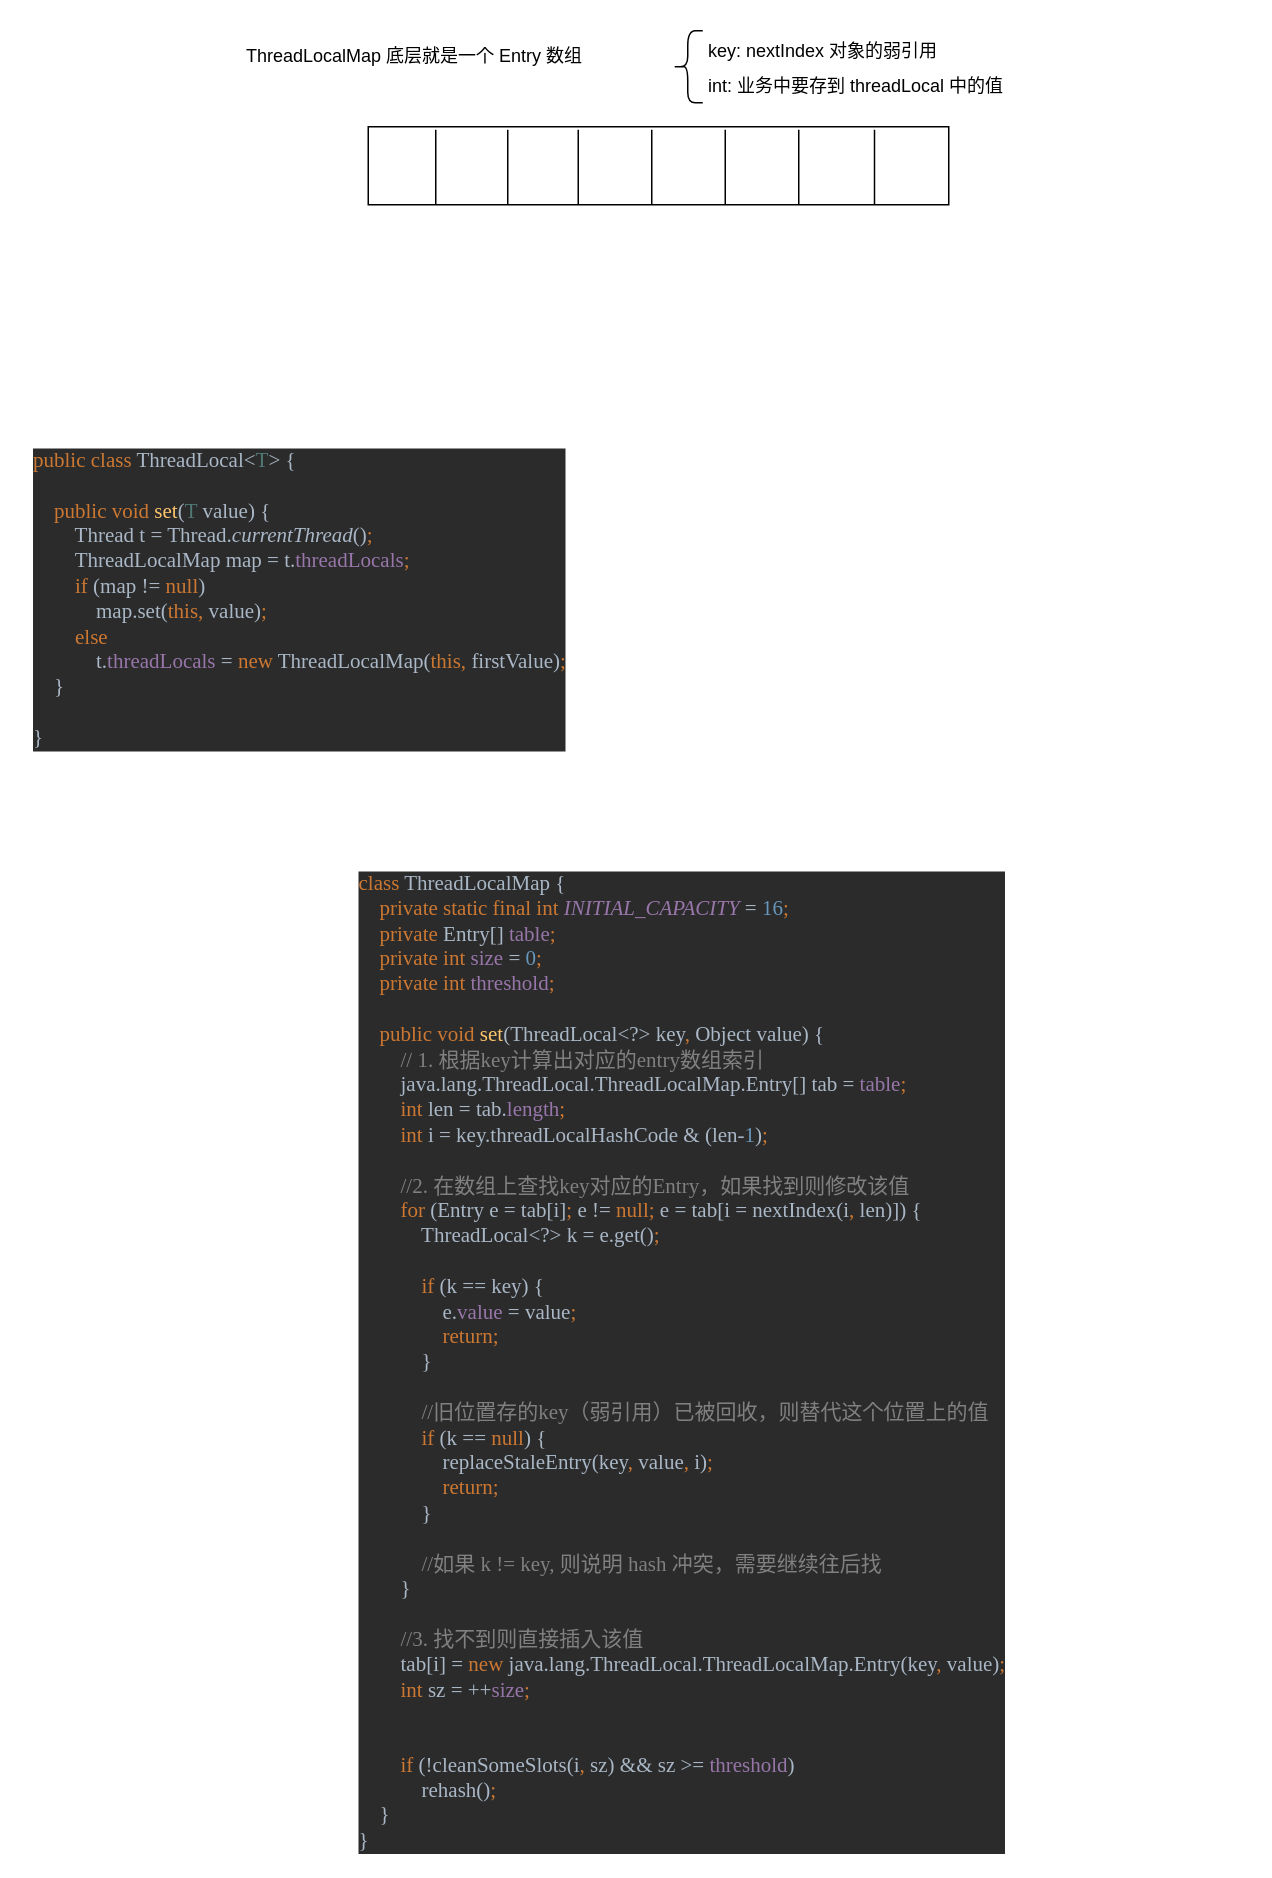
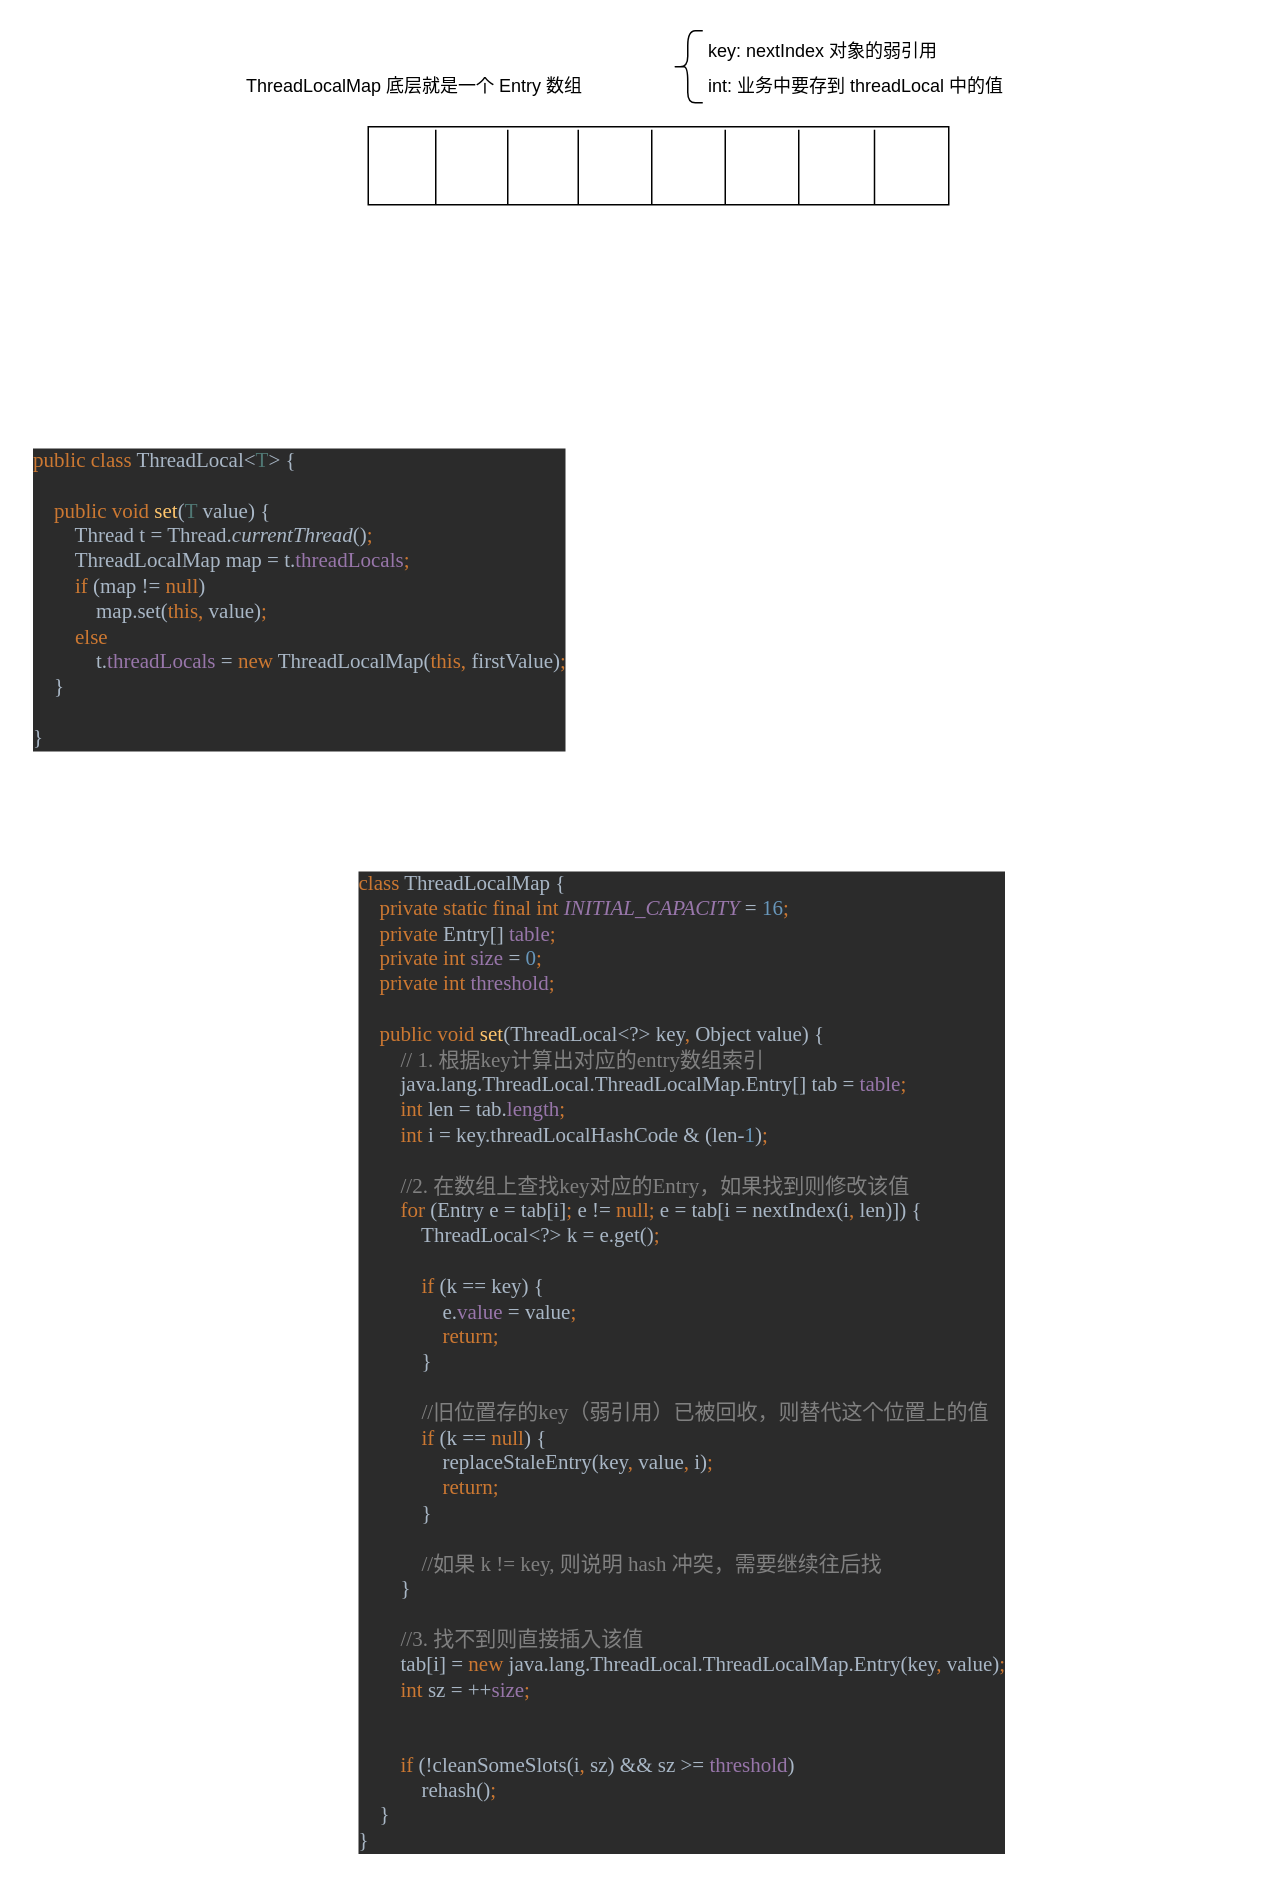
(419, 52) -> (419, 82)
